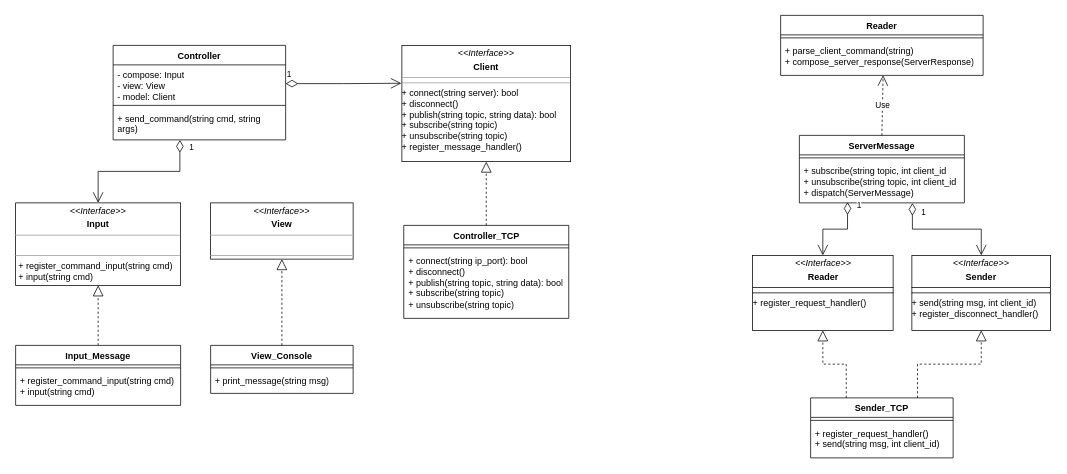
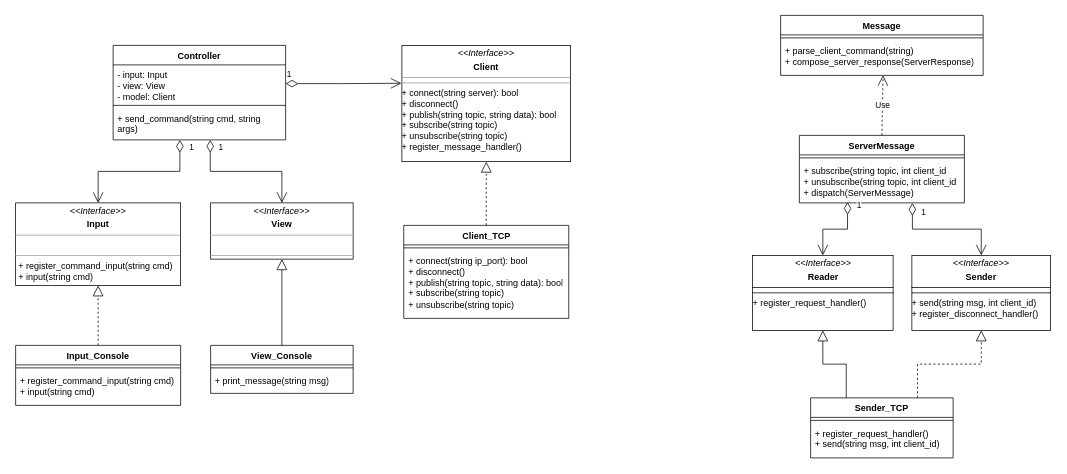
(882, 26) -> (882, 26)
(154, 86) -> (148, 86)
none -> (250, 171)
(486, 236) -> (486, 236)
(282, 307) -> (282, 307)
(98, 356) -> (98, 356)
(839, 364) -> (839, 364)
